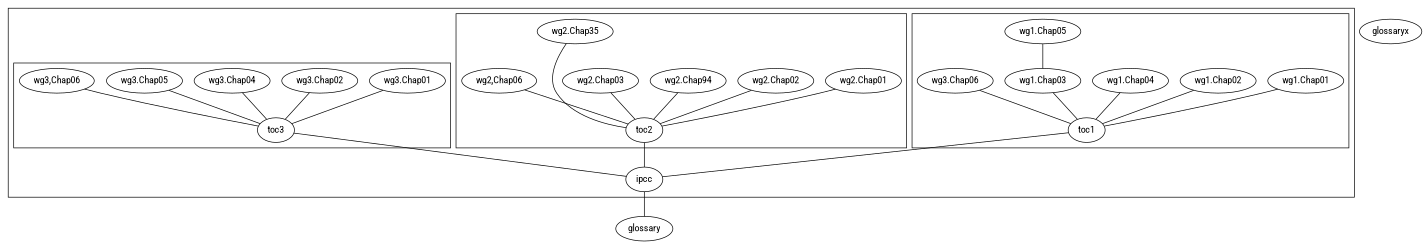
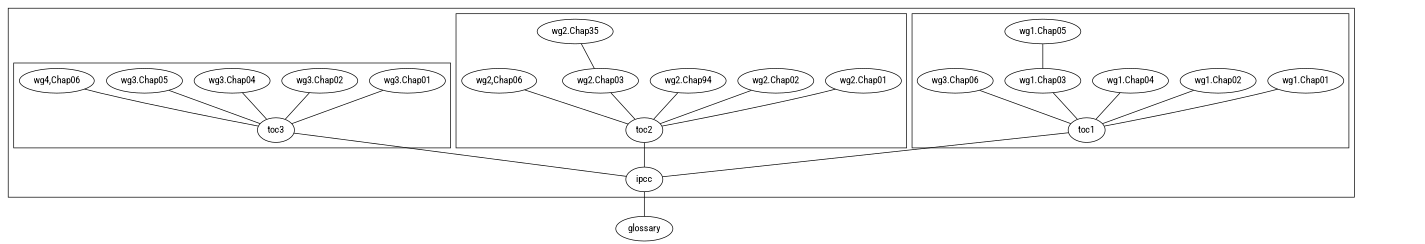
(1391, 31) -> none
(57, 81) -> (57, 81)
(559, 96) -> (588, 56)
